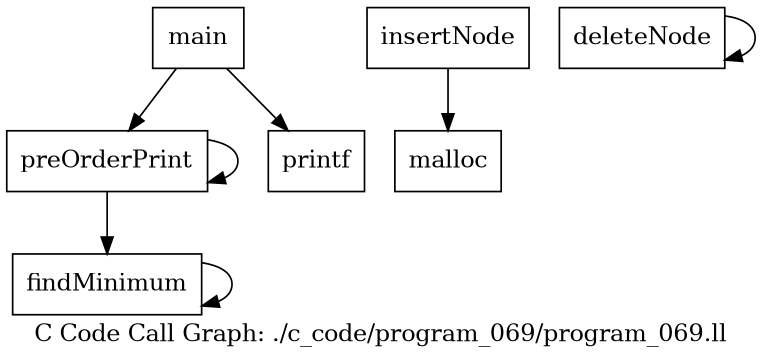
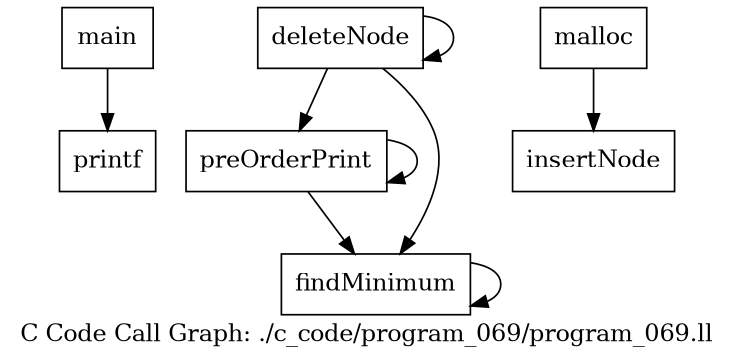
(448, 91) -> (594, 91)
(158, 93) -> (317, 92)
none -> (438, 147)
